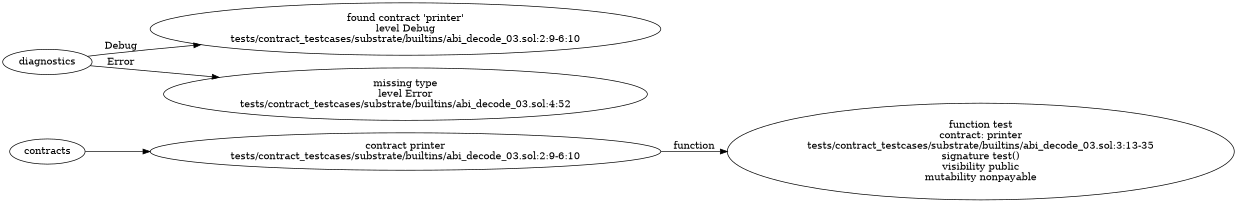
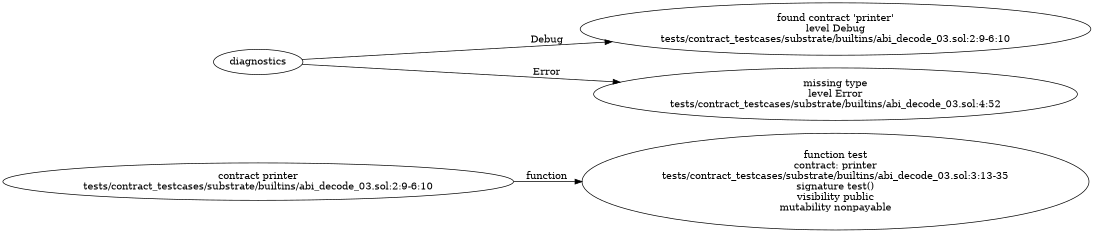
(47, 152) -> none
